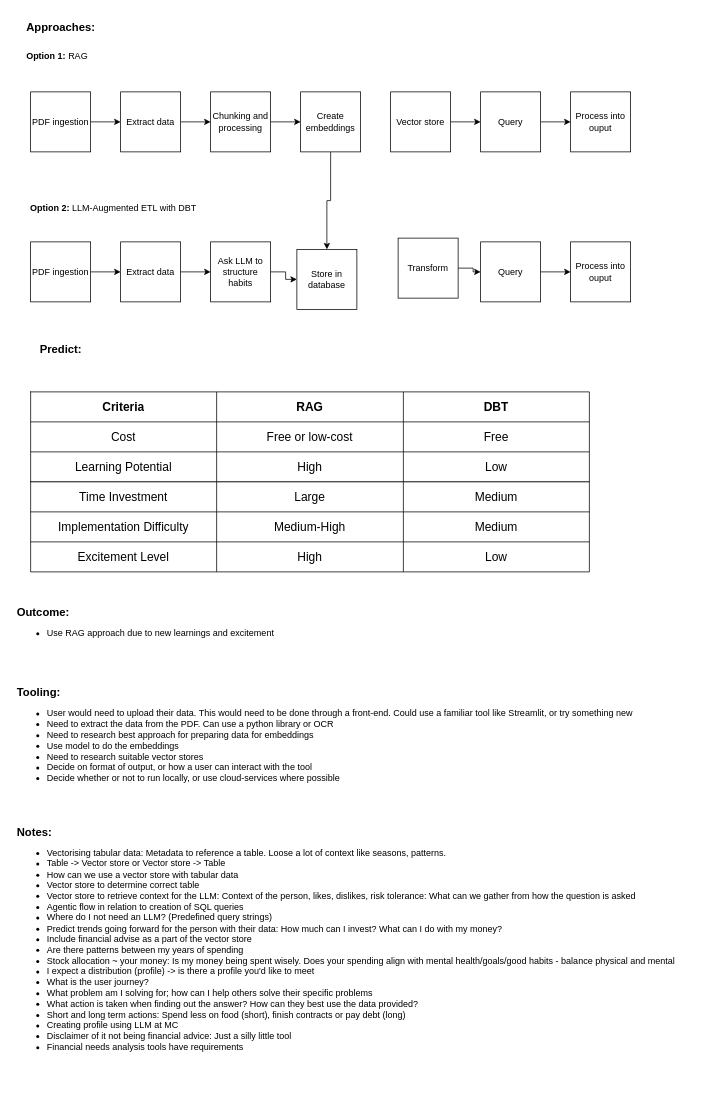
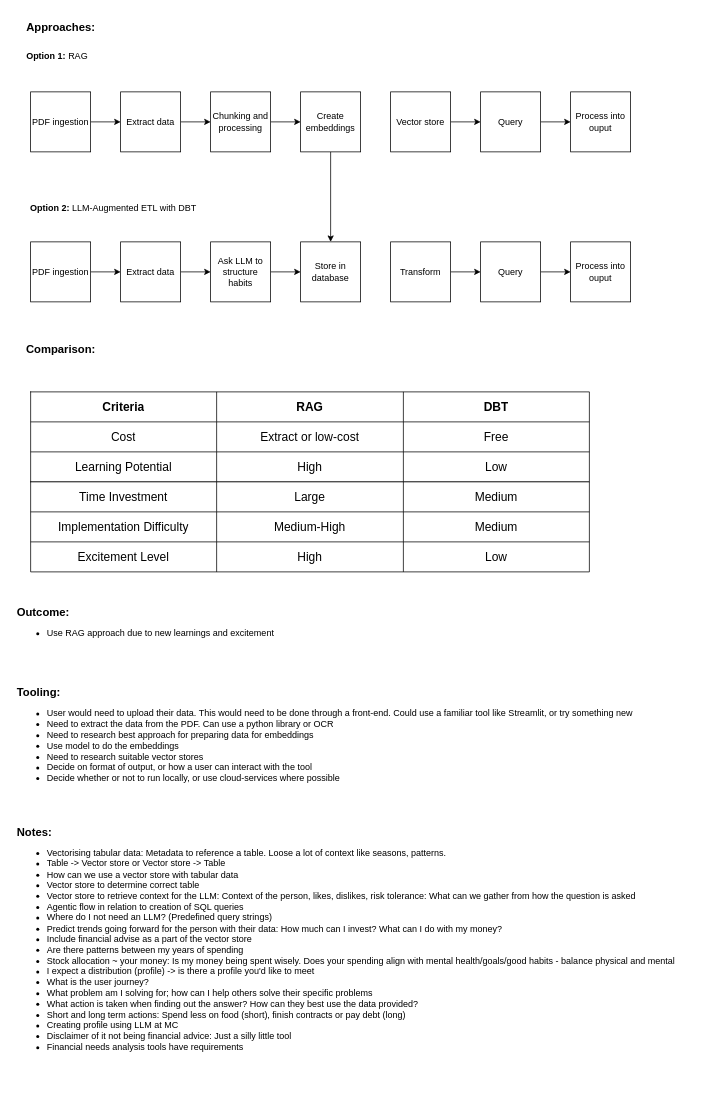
(428, 268) -> (420, 272)
(327, 279) -> (330, 272)
(61, 349) -> (61, 349)
(310, 437) -> (310, 437)
